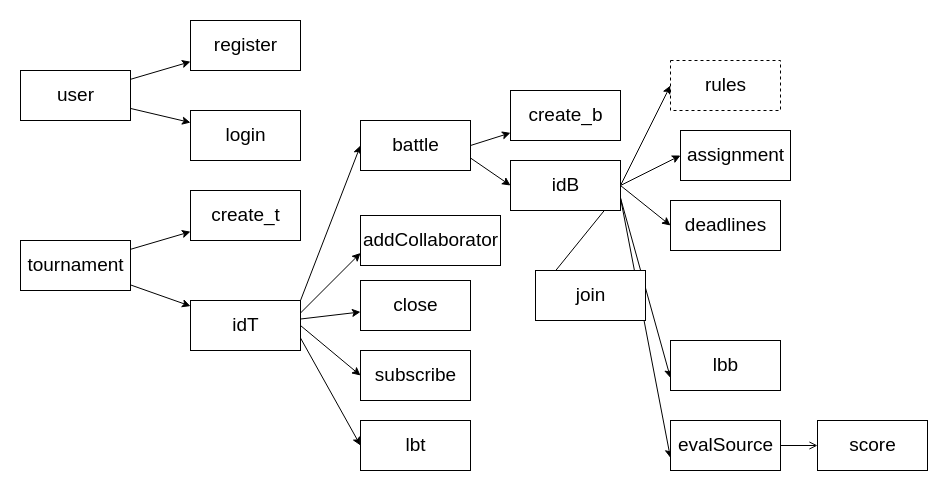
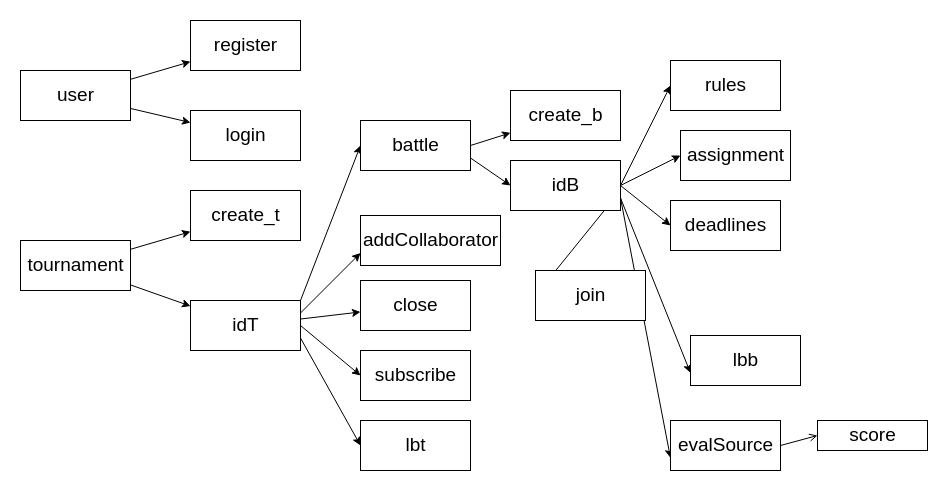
(726, 86) -> (726, 86)
(726, 366) -> (746, 361)
(873, 446) -> (873, 436)
